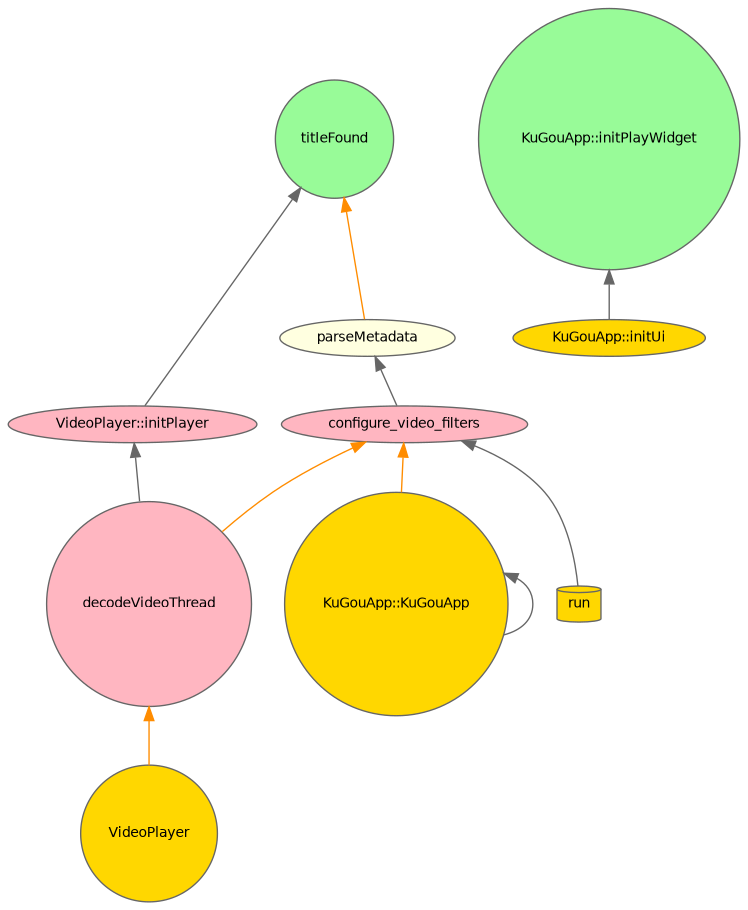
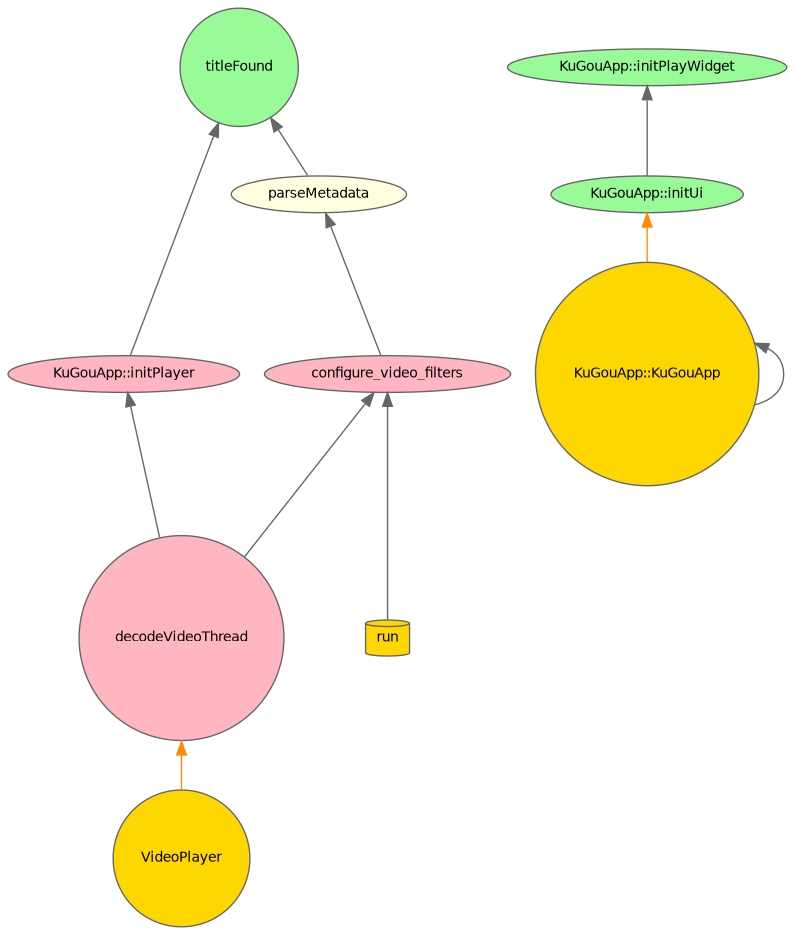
(609, 139) -> (647, 67)
(356, 265) -> (293, 152)
(609, 338) -> (647, 194)
(133, 424) -> (124, 374)
(402, 475) -> (647, 245)
(284, 485) -> (305, 480)
